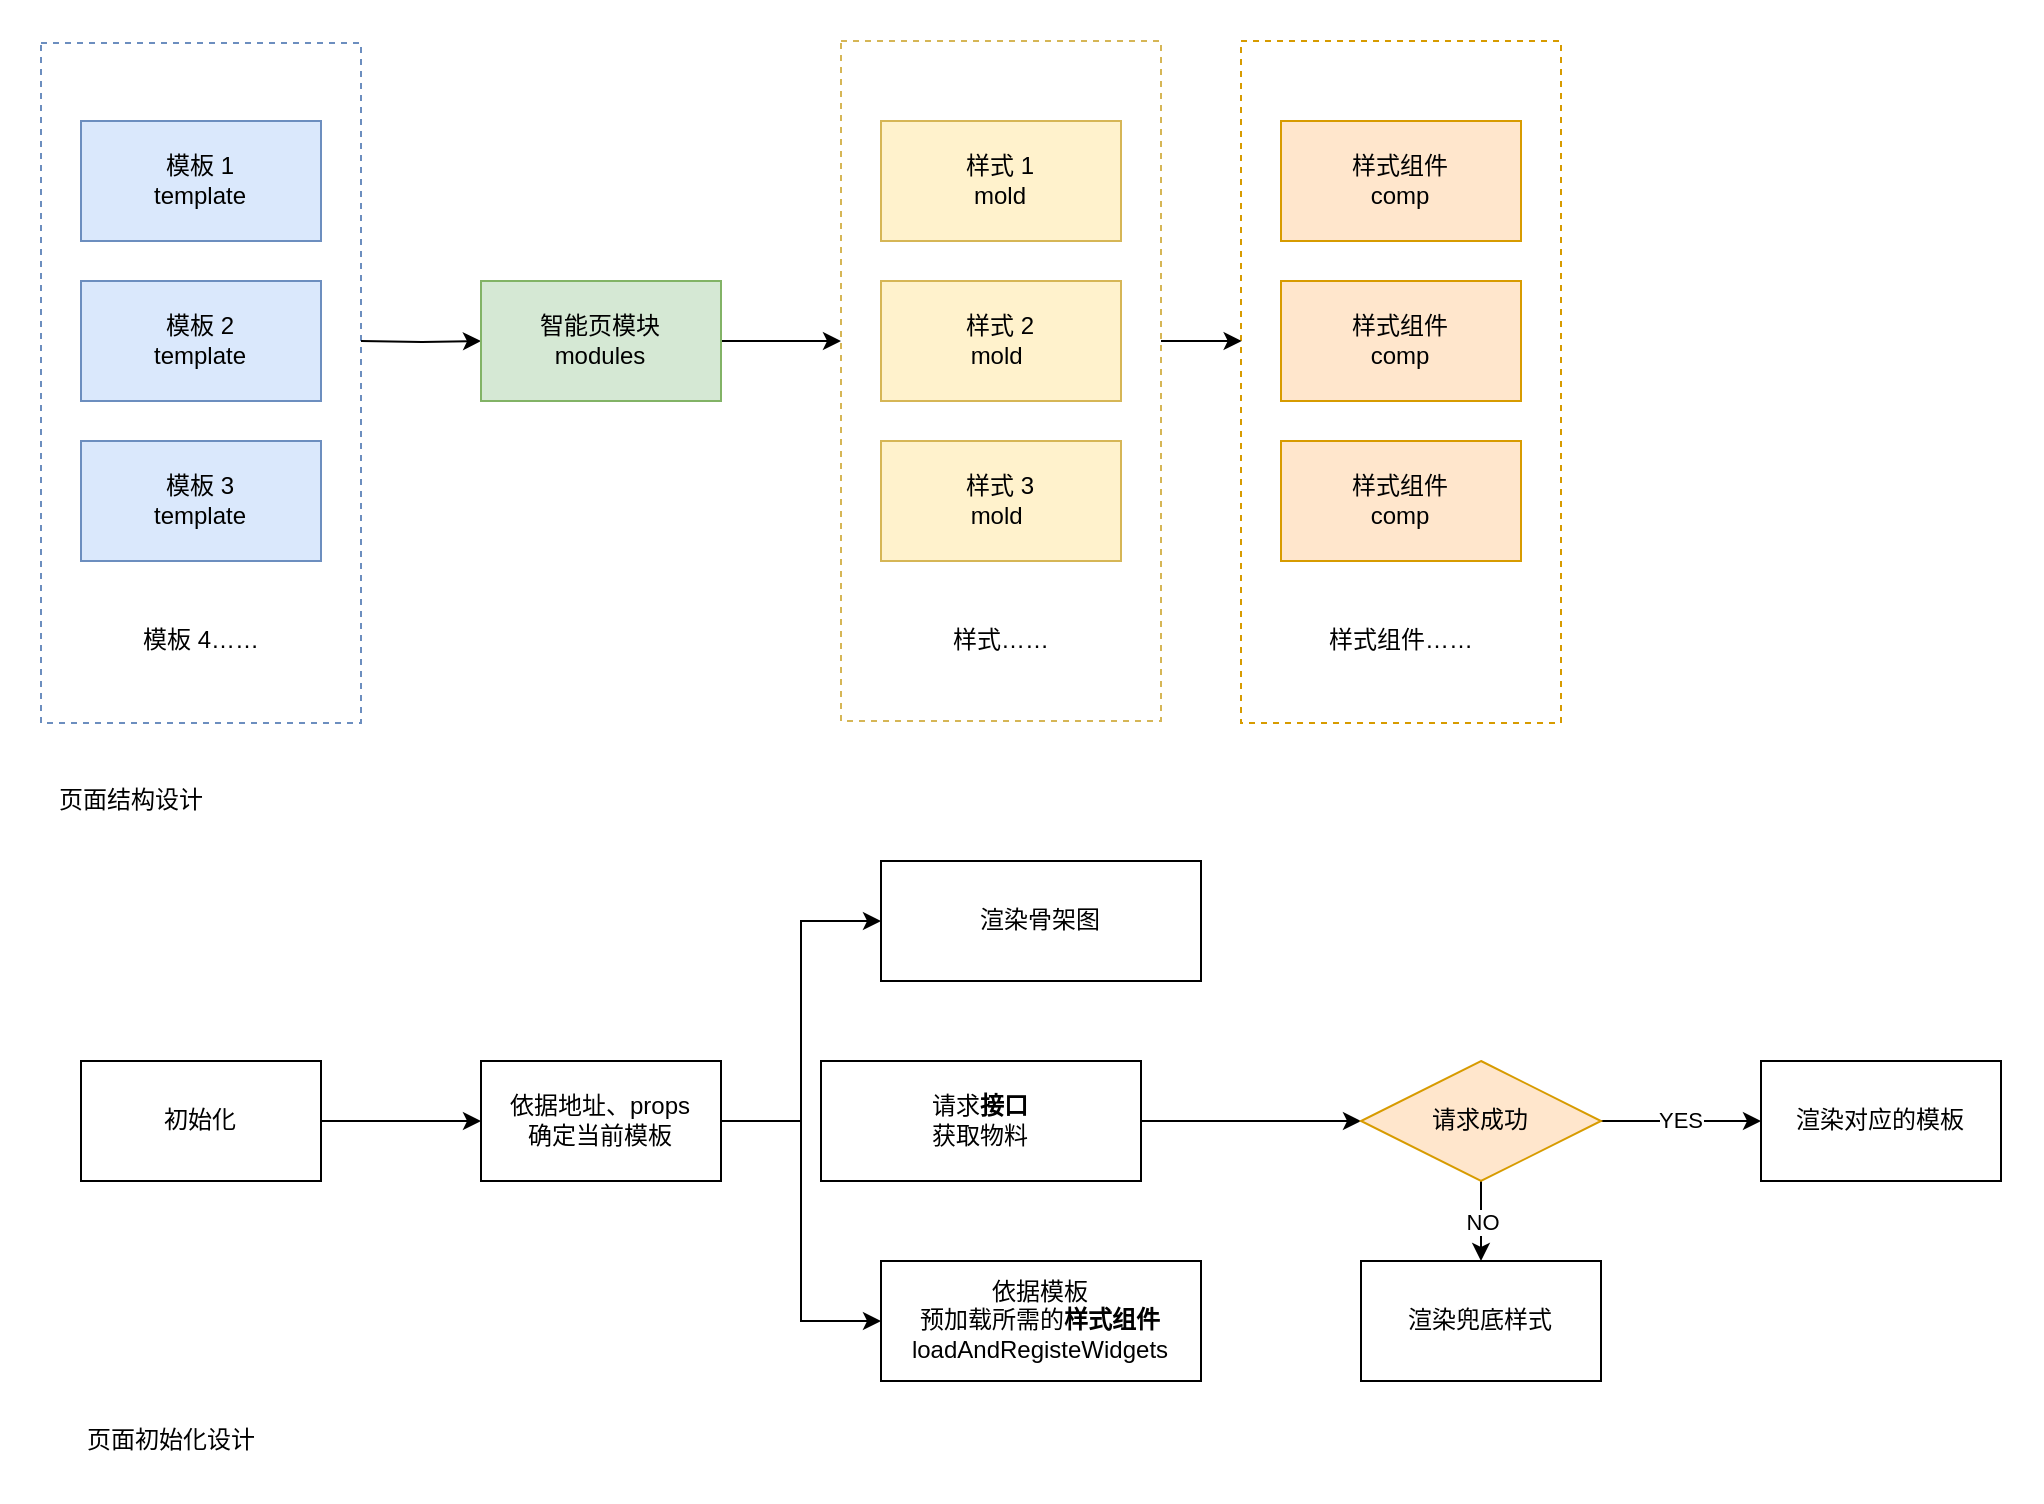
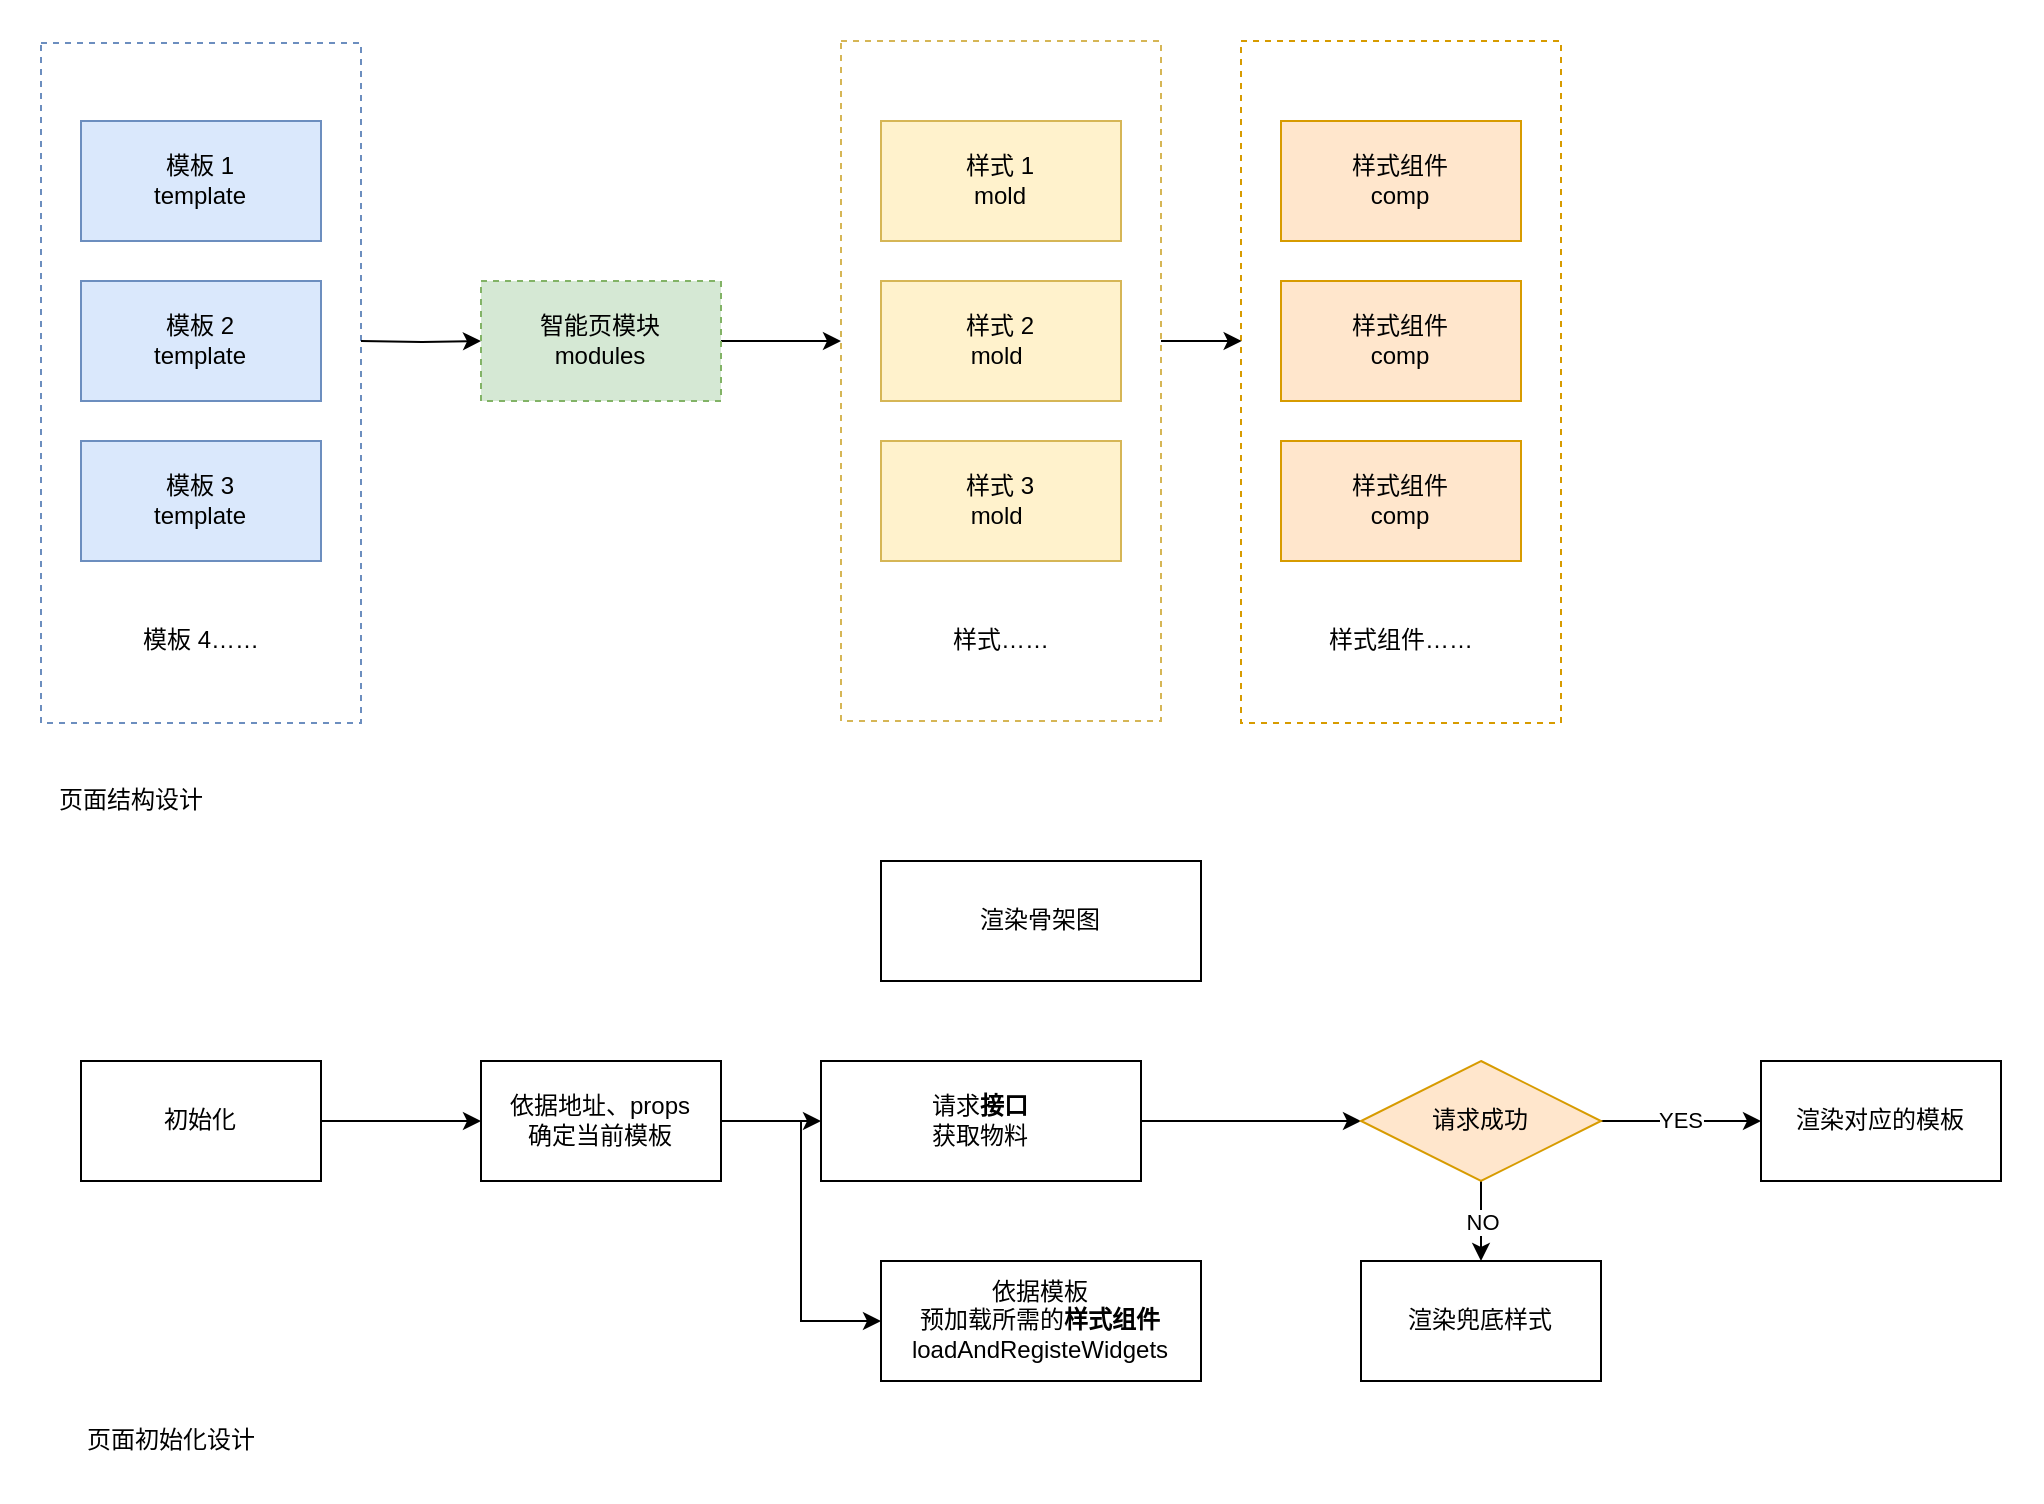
(601, 341) -> (601, 341)
(801, 986) -> none
none -> (806, 1121)
